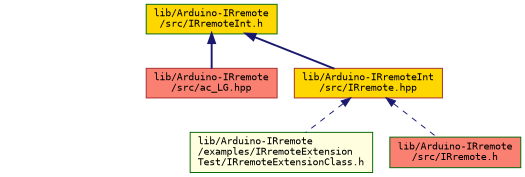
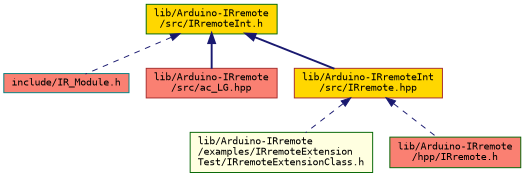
none -> (66, 83)
(455, 152) -> (455, 152)
